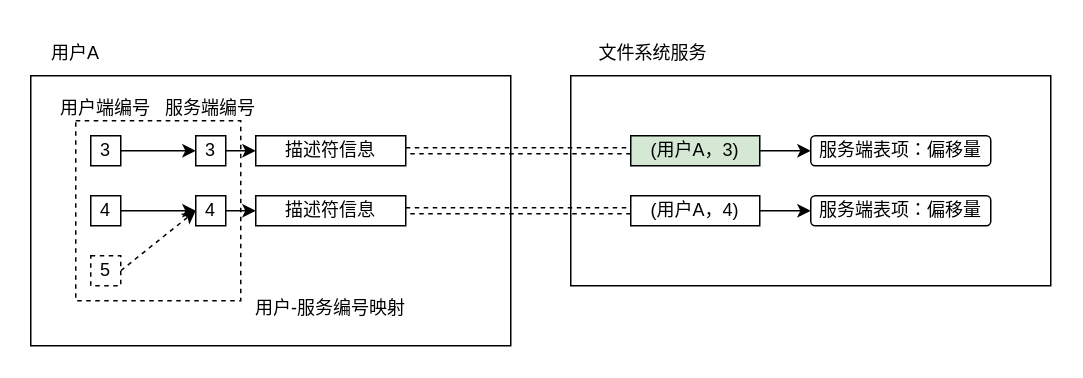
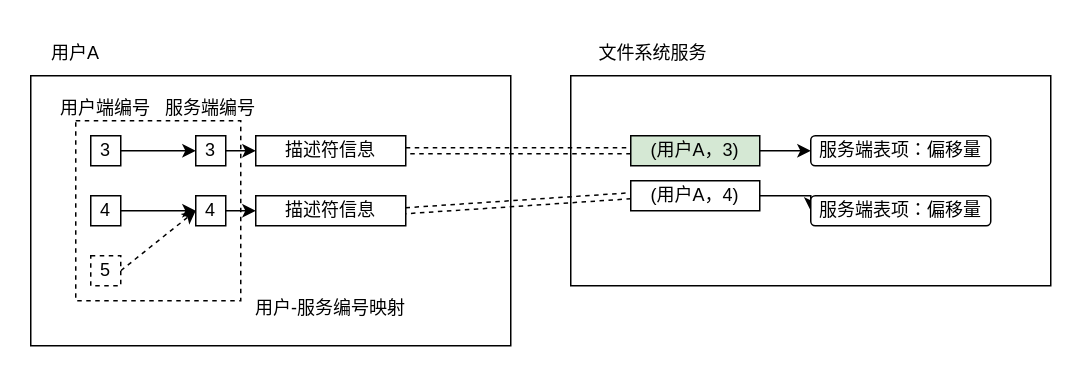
(695, 211) -> (695, 196)
